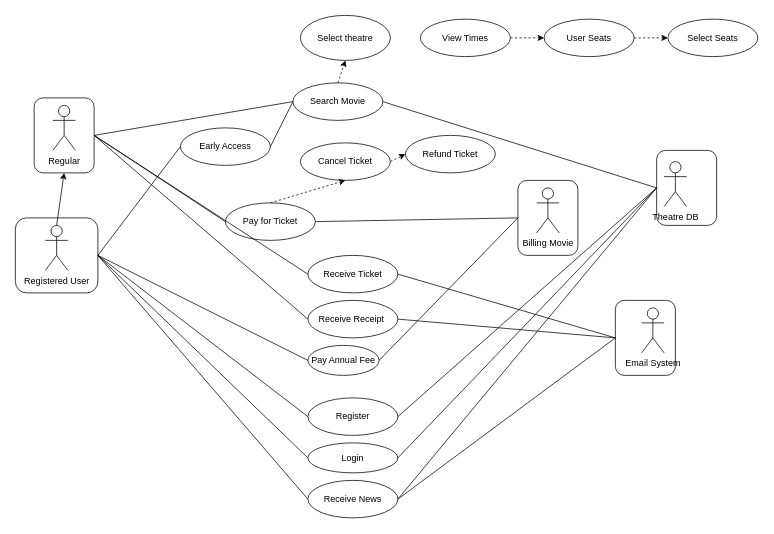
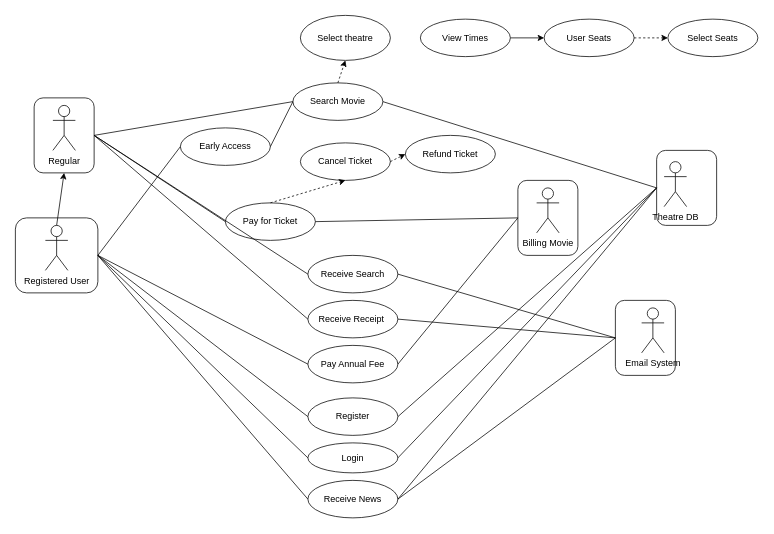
(525, 38) -> (525, 38)
(353, 274) -> (353, 274)
(344, 360) -> (353, 364)
